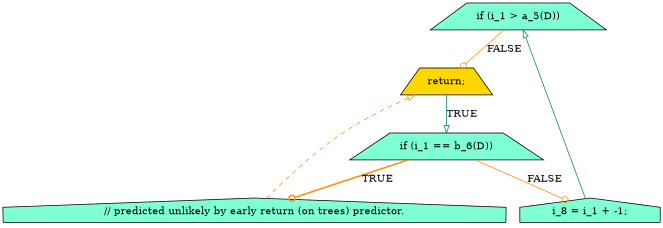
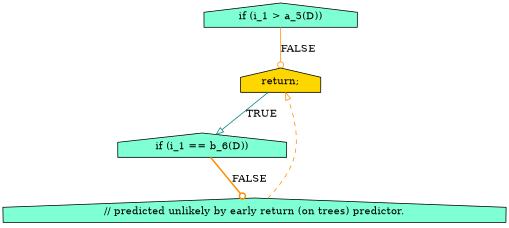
(518, 16) -> (281, 16)
(447, 81) -> (281, 81)
(447, 146) -> (202, 146)
(378, 179) -> (250, 179)
(590, 211) -> none
